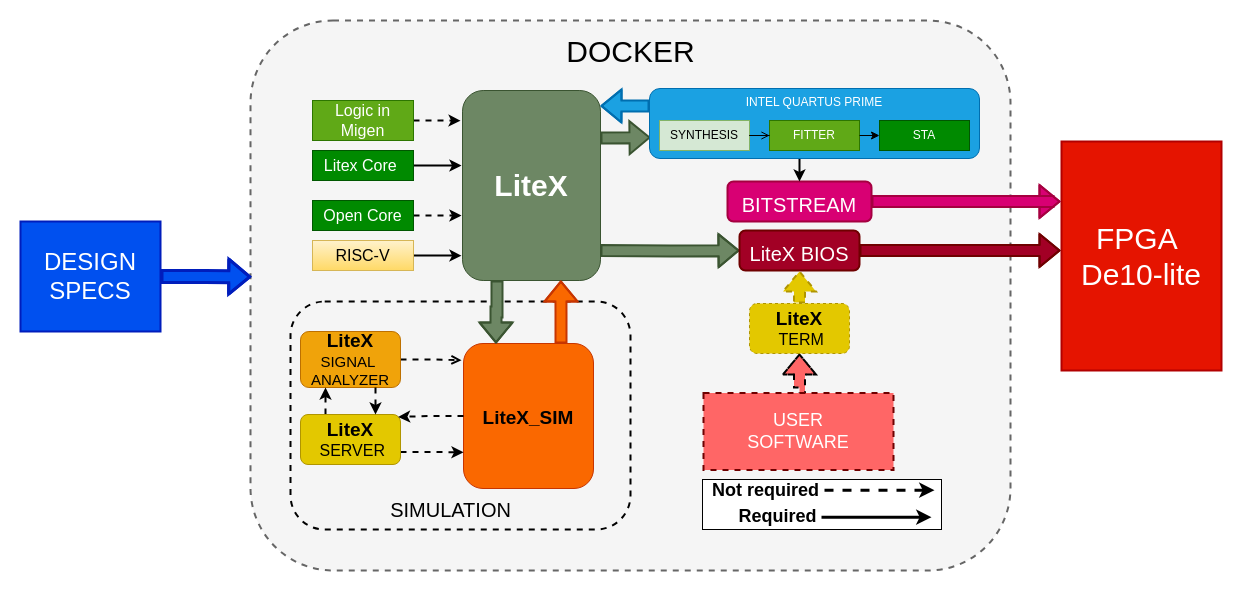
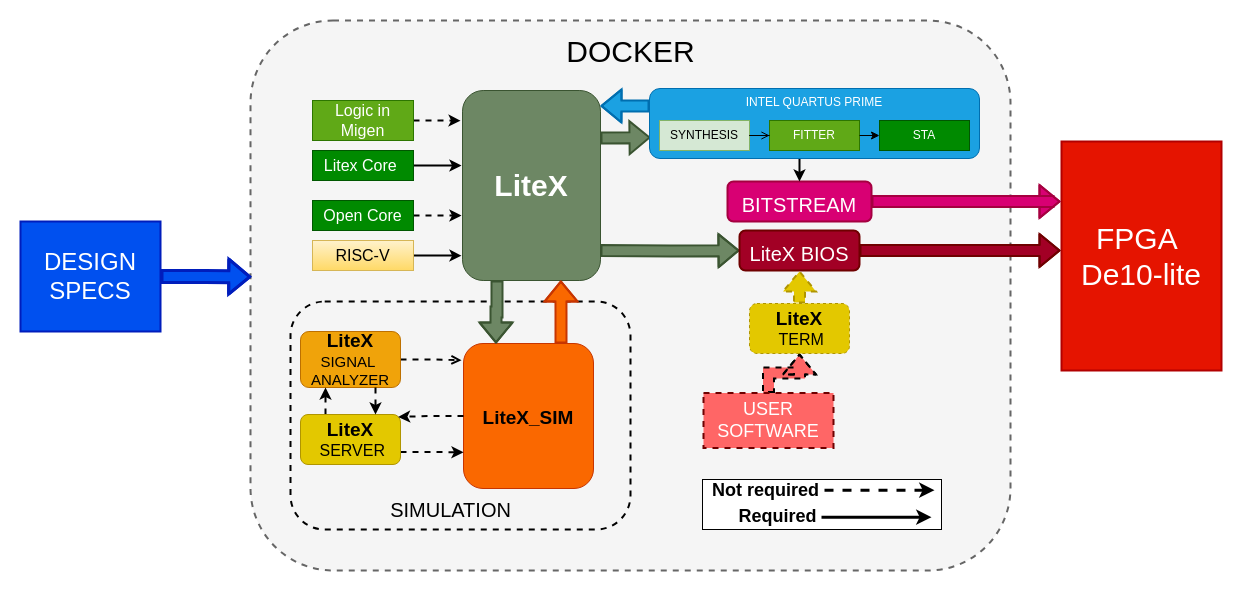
(799, 432) -> (769, 421)
